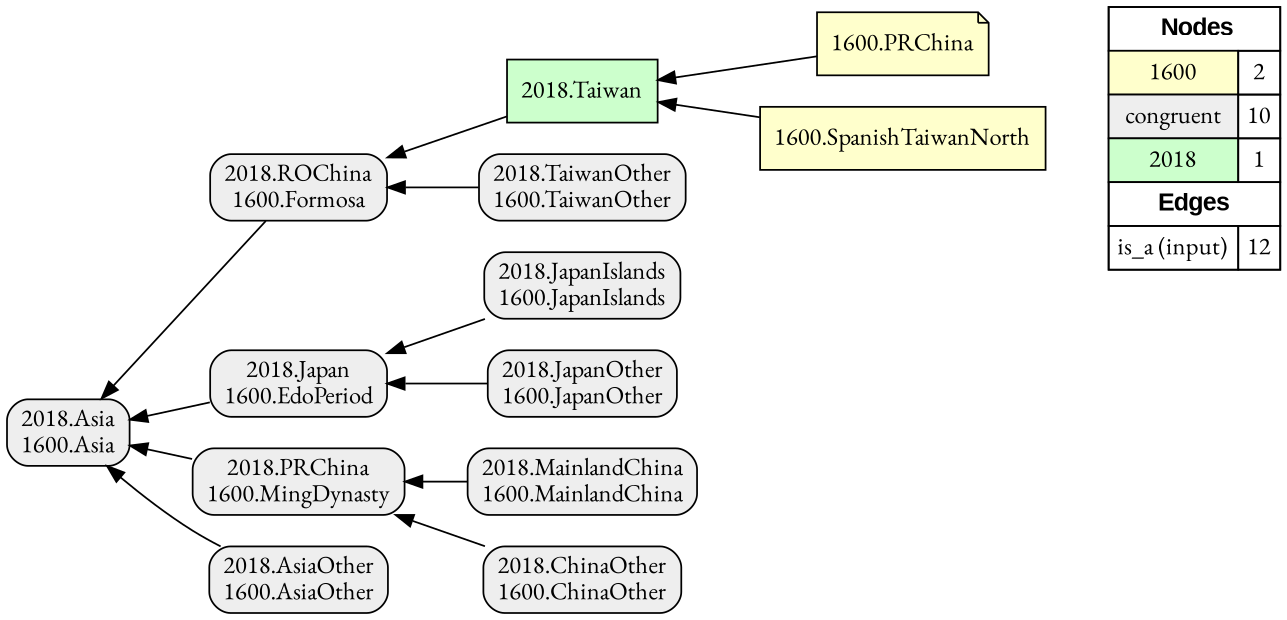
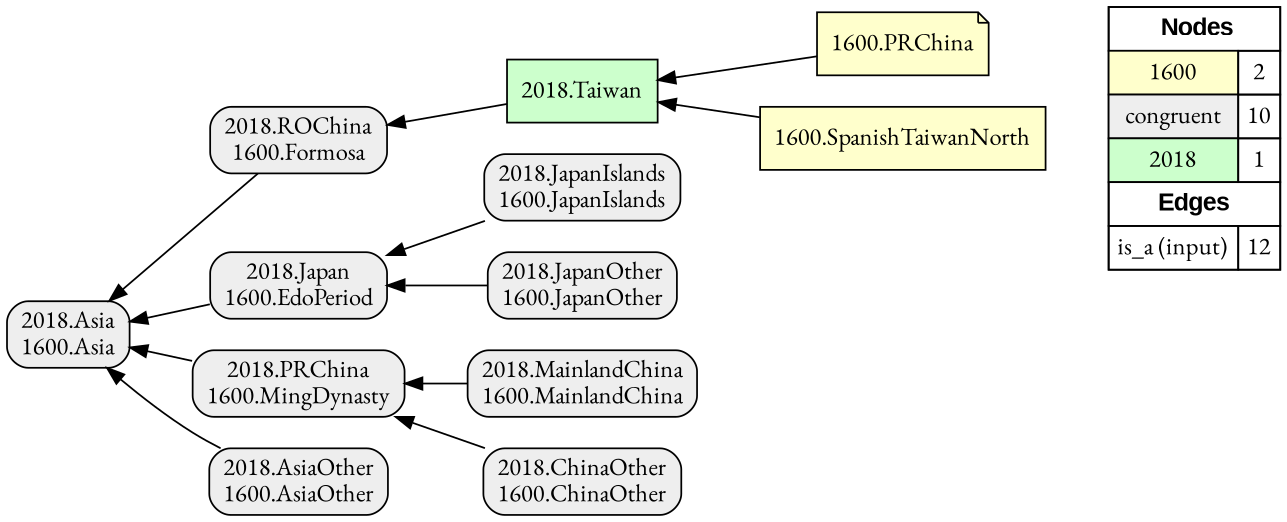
(582, 187) -> none
